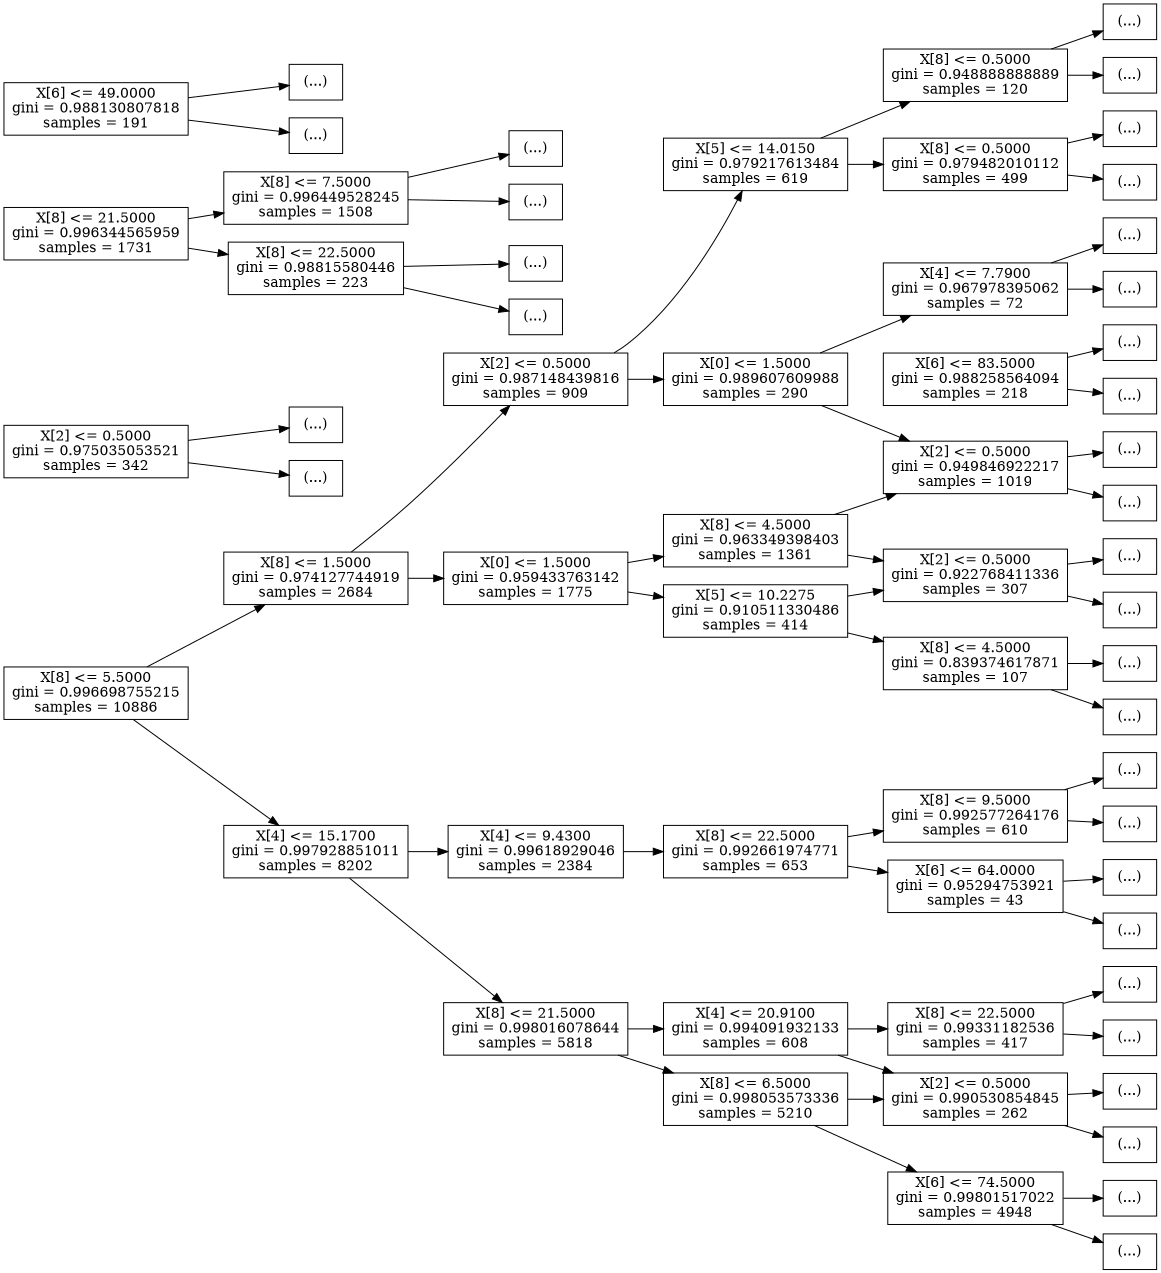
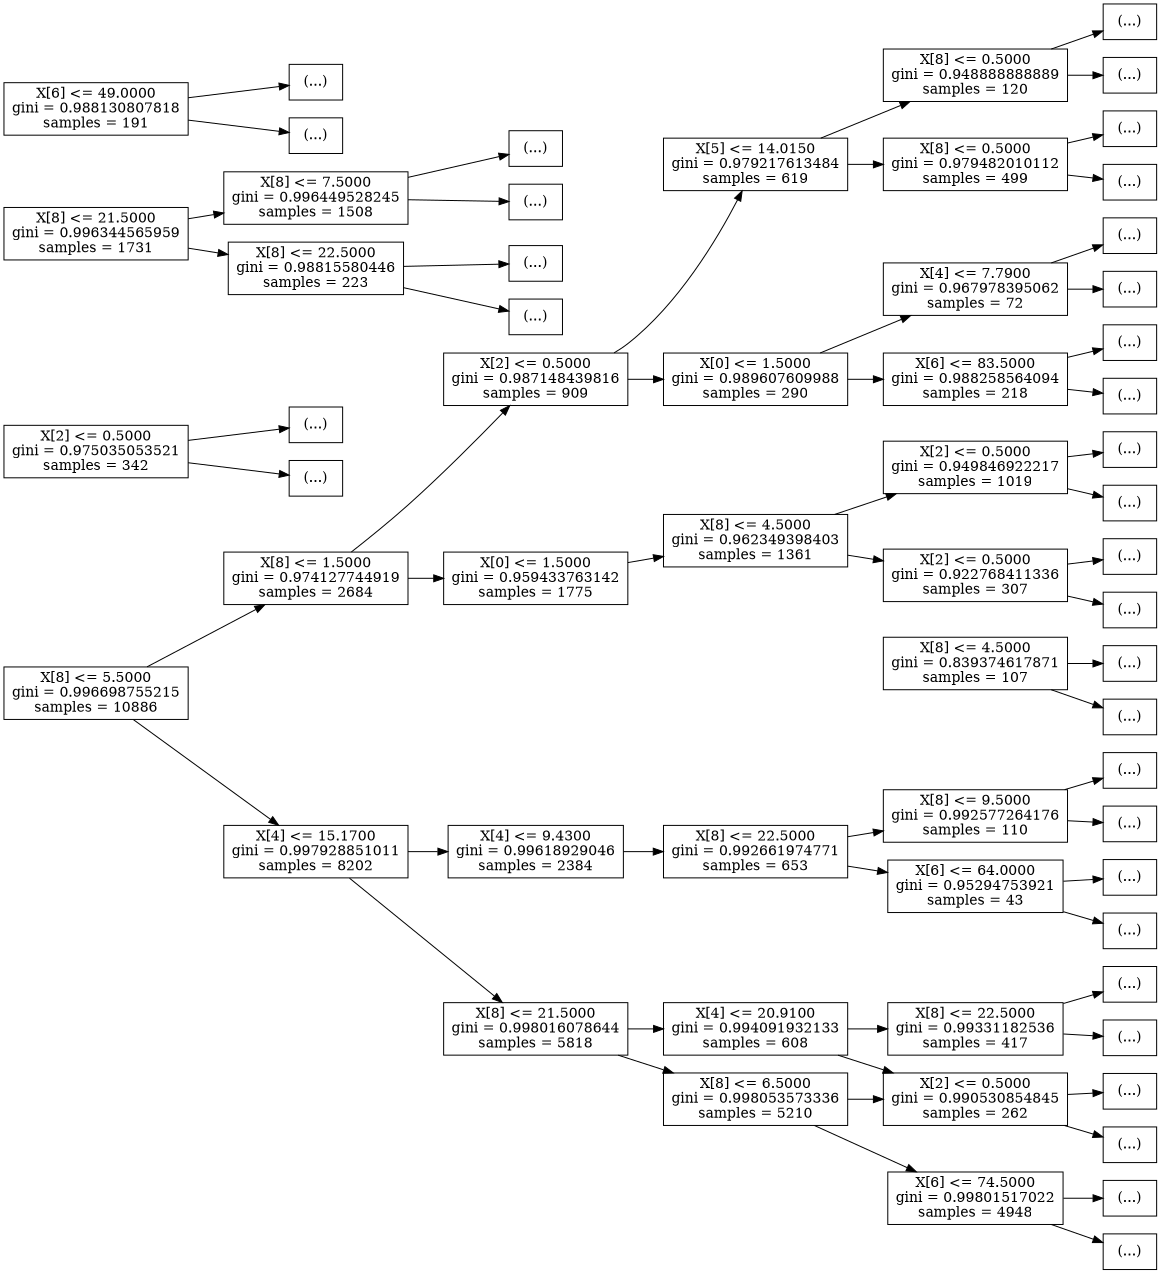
(861, 421) -> (861, 379)
(756, 541) -> (756, 541)
(756, 611) -> none
(975, 816) -> (975, 816)
